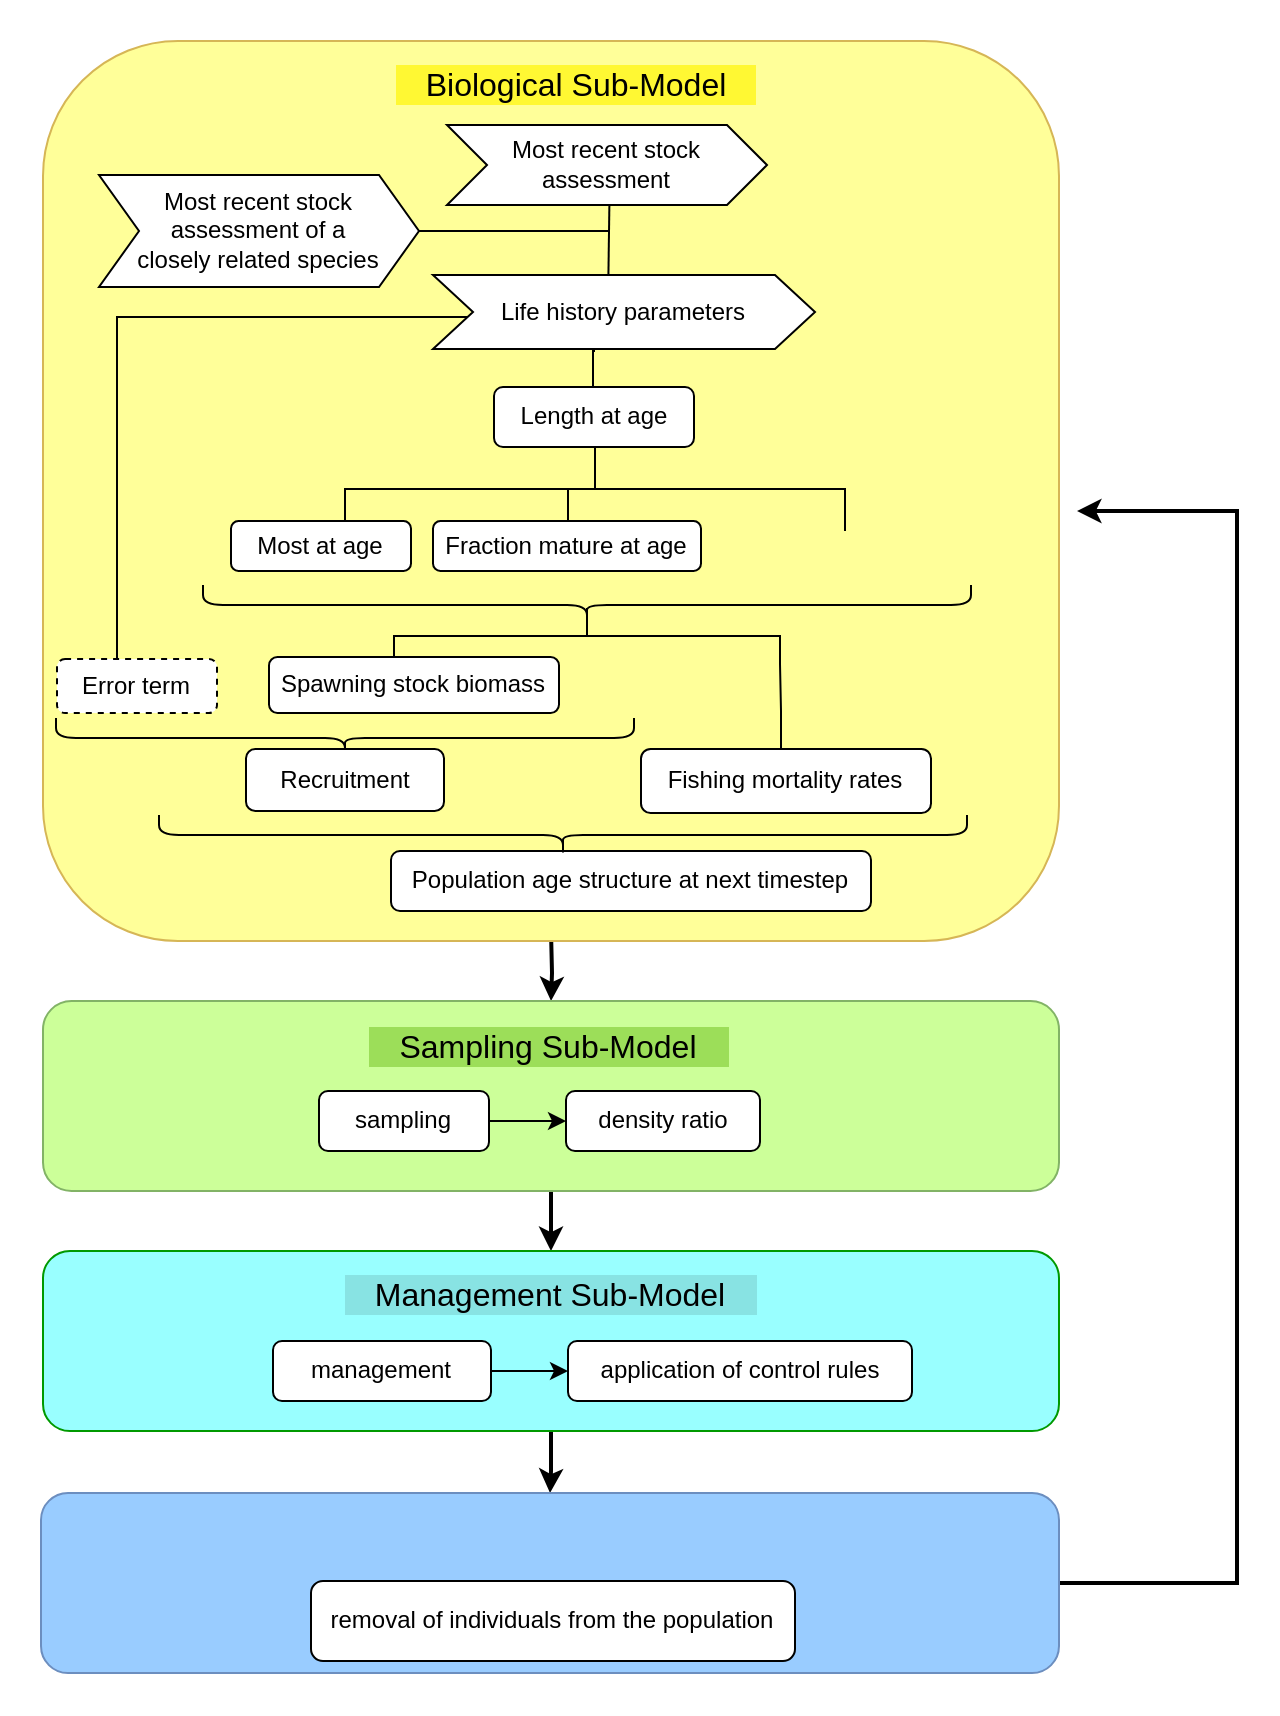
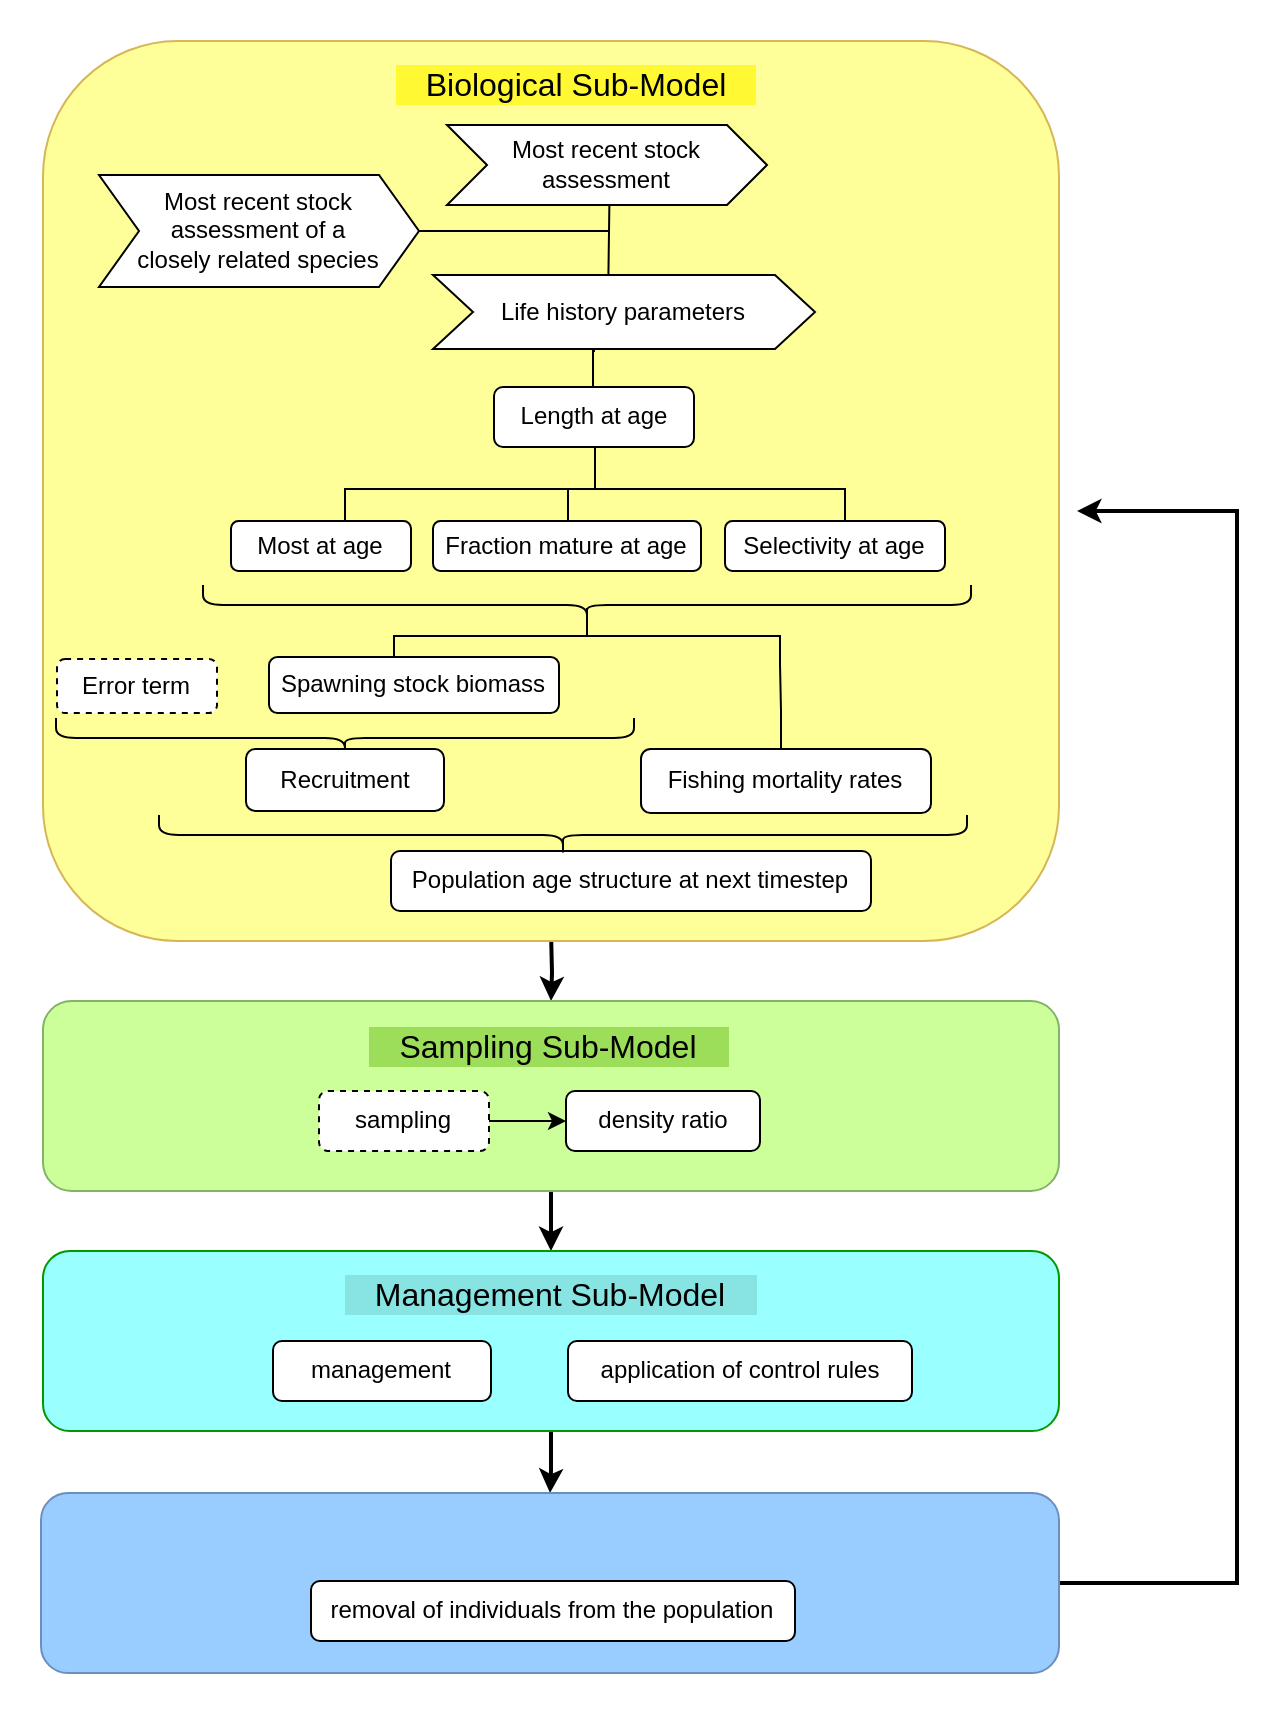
(121, 317) -> none
none -> (835, 546)
(404, 1121) -> (404, 1121)
(523, 1371) -> none
(553, 1621) -> (553, 1611)
